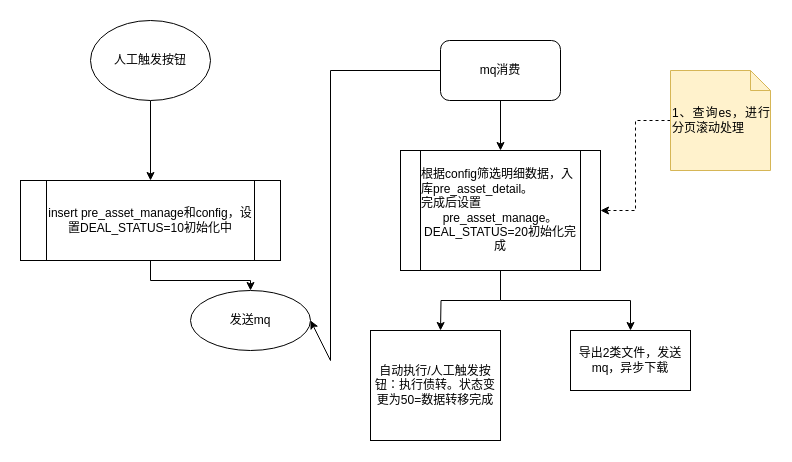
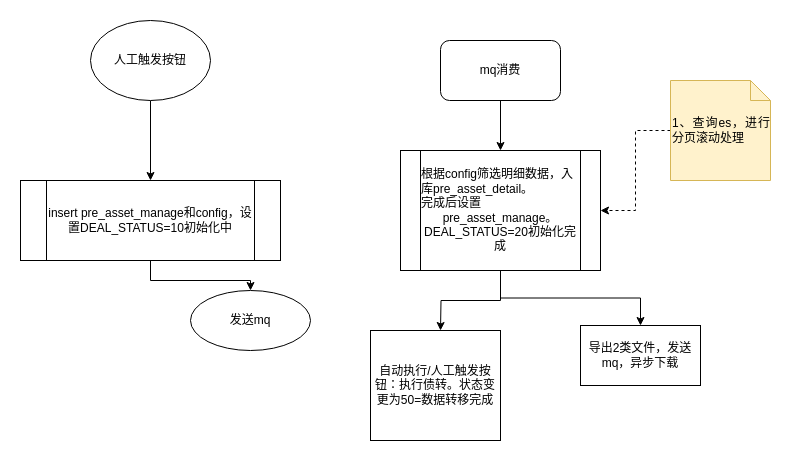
(721, 121) -> (721, 131)
(331, 180) -> none
(631, 361) -> (641, 356)
